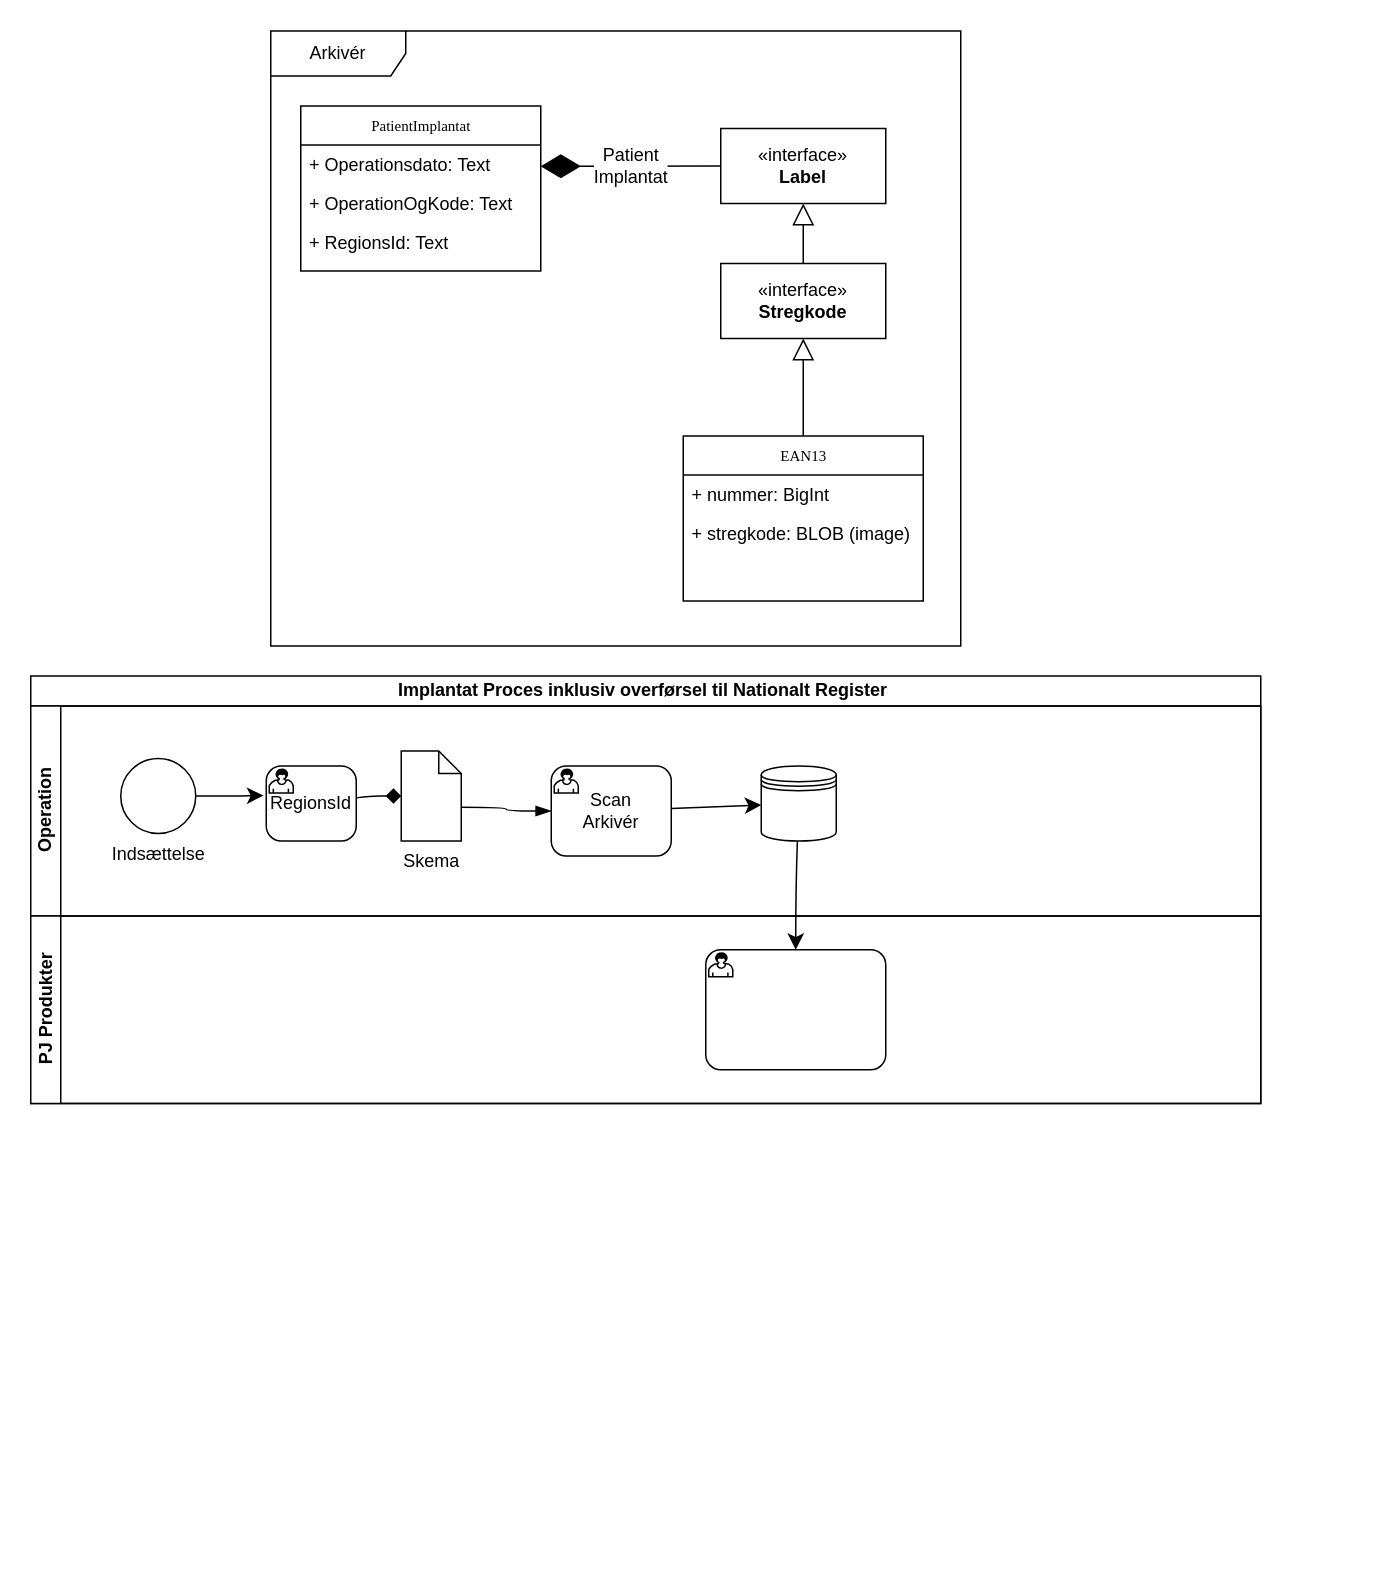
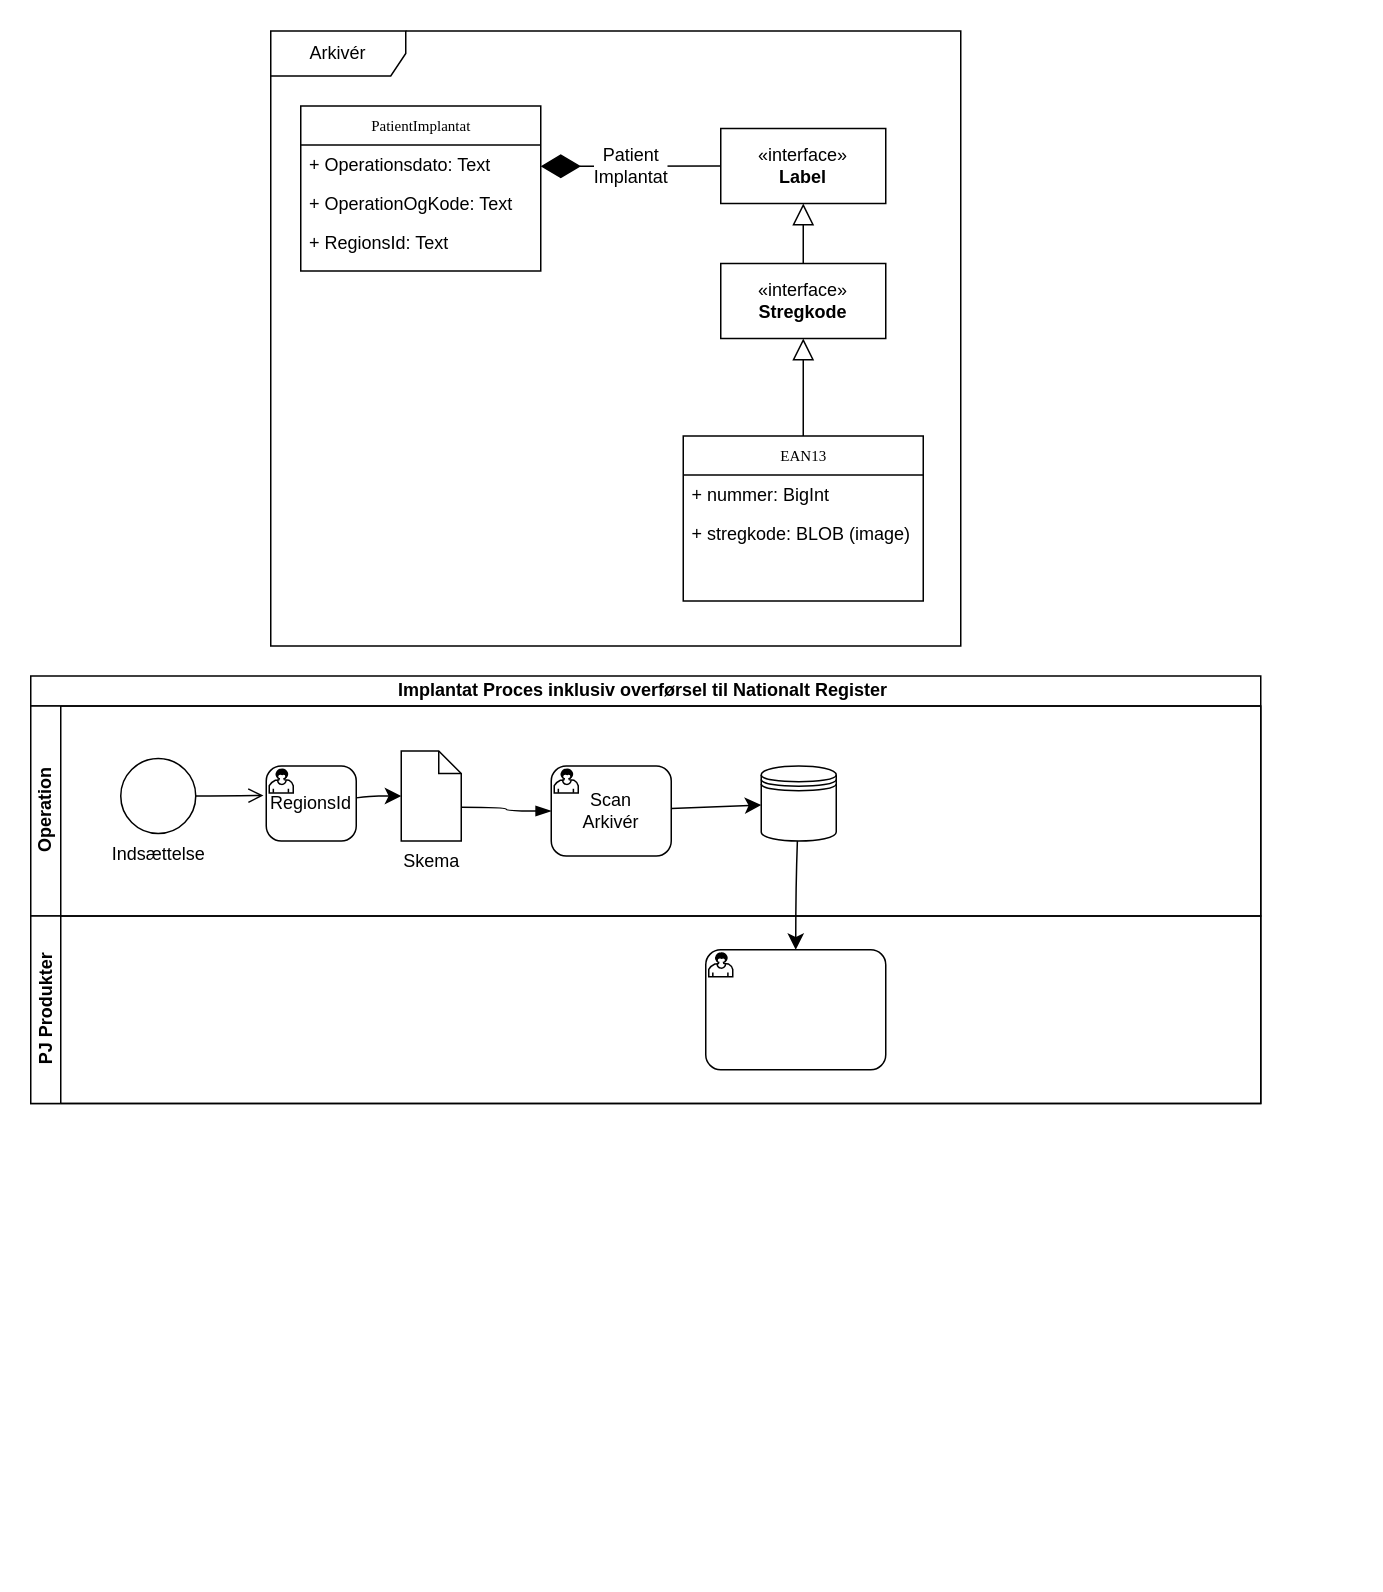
(250, 795) -> (253, 795)
(386, 796) -> (387, 796)
